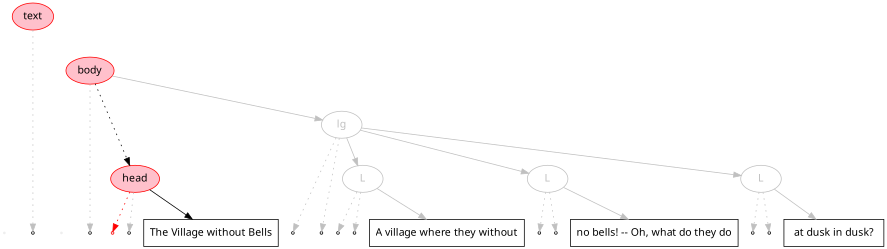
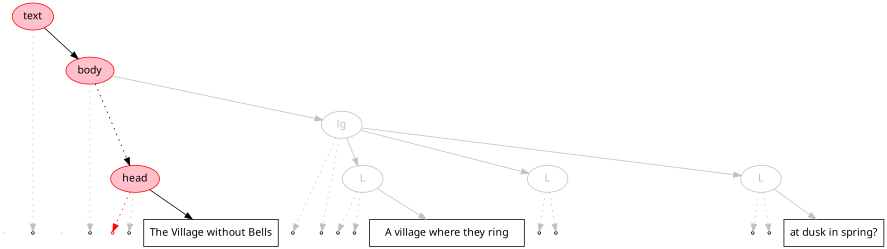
none -> (58, 41)
(447, 233) -> (447, 233)
(654, 233) -> none
(834, 233) -> (834, 233)
